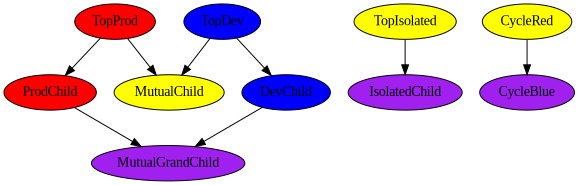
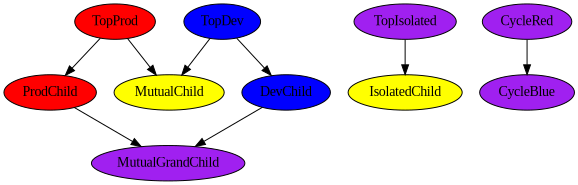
(405, 22) -> (405, 22)
(527, 22) -> (527, 22)
(405, 92) -> (405, 92)
